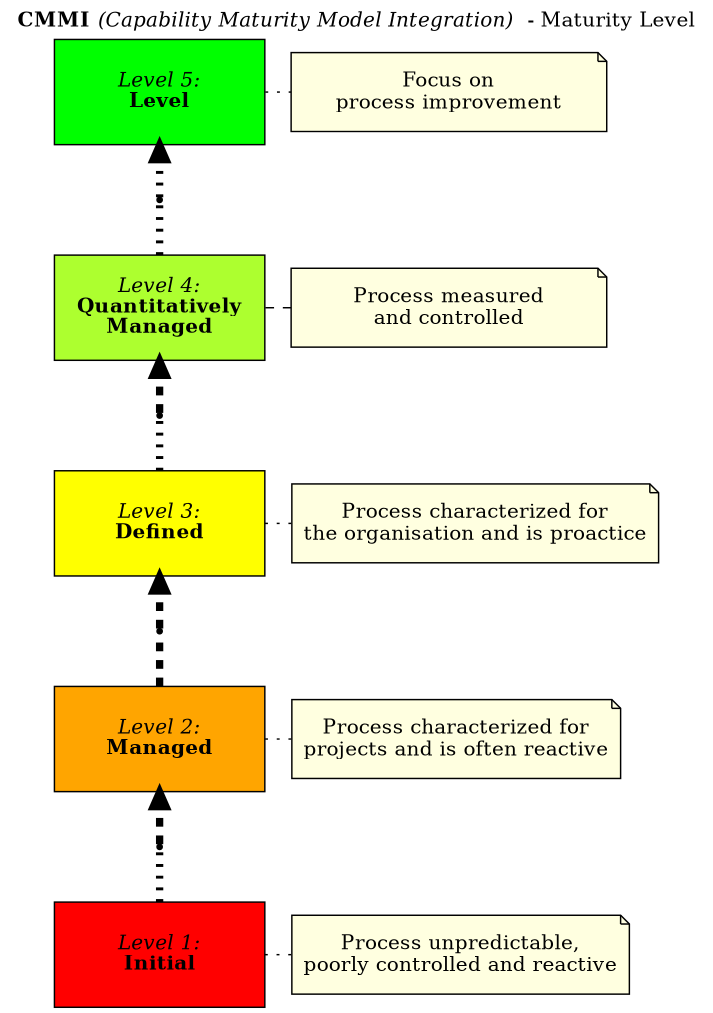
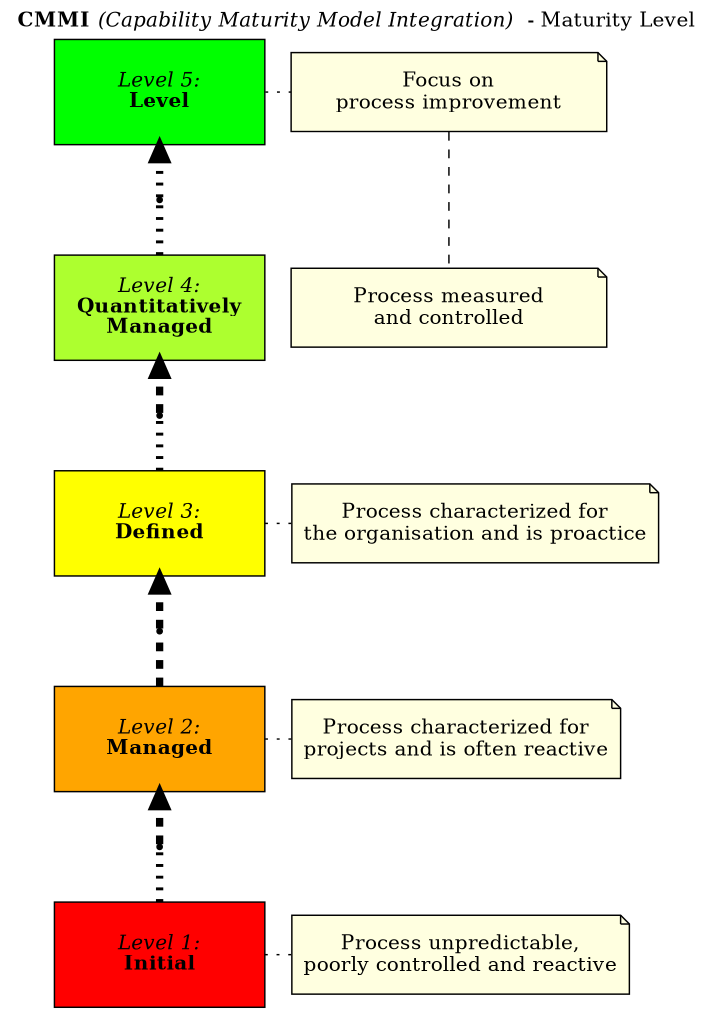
(278, 308) -> (449, 200)
